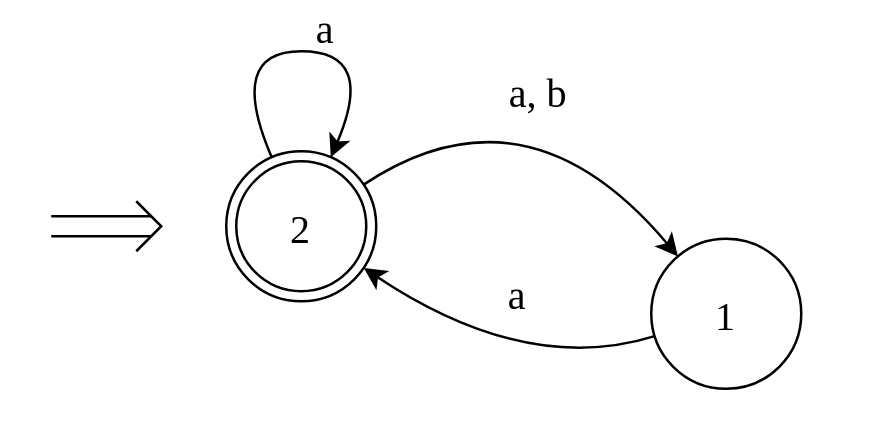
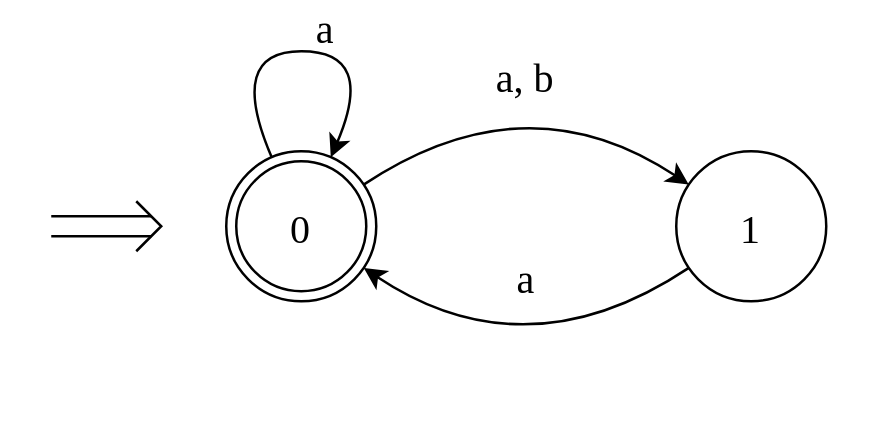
(300, 229) -> (300, 229)
(726, 314) -> (751, 226)
